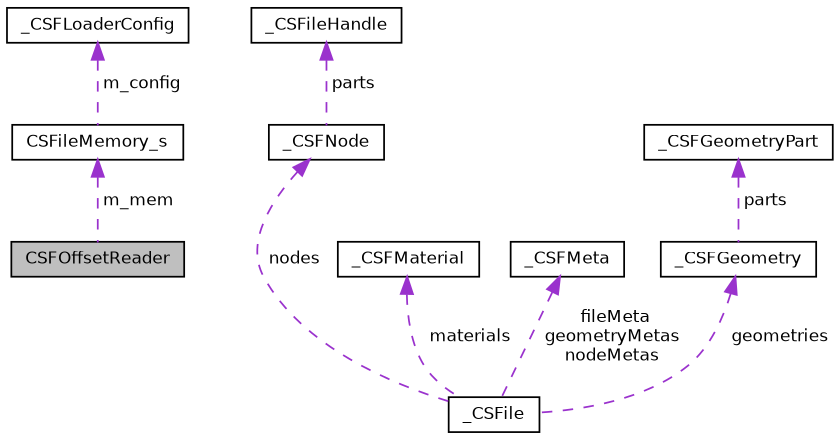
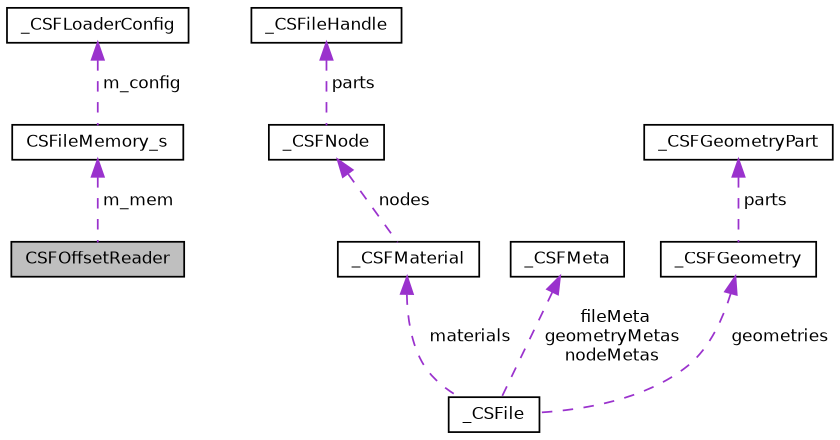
(298, 320) -> (373, 208)
